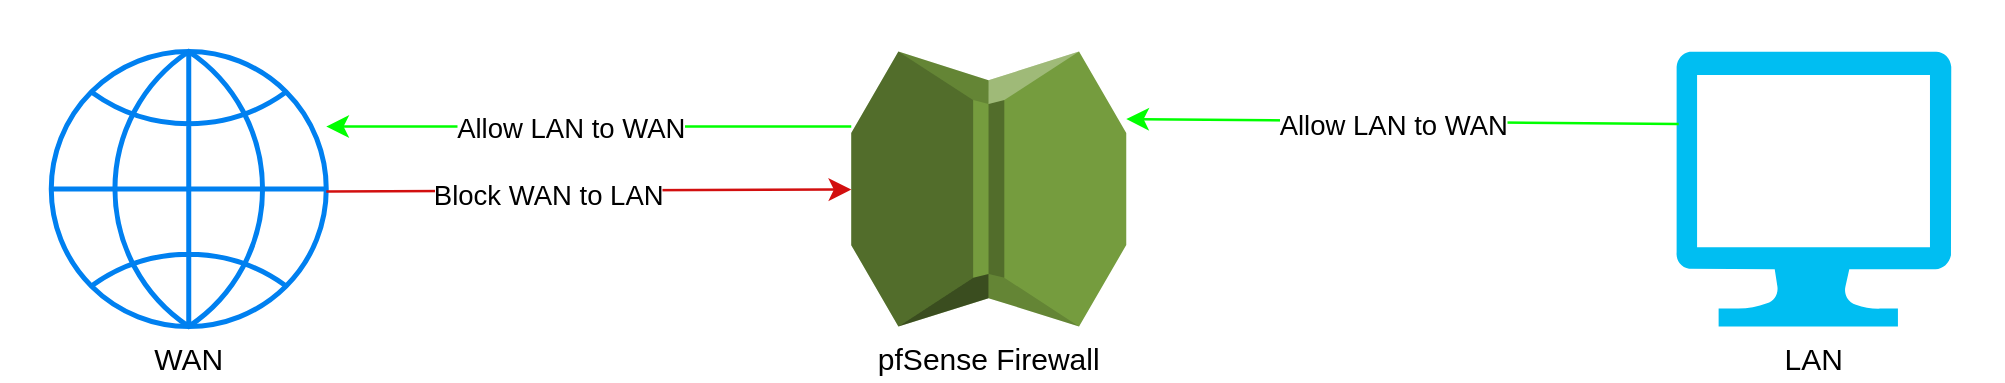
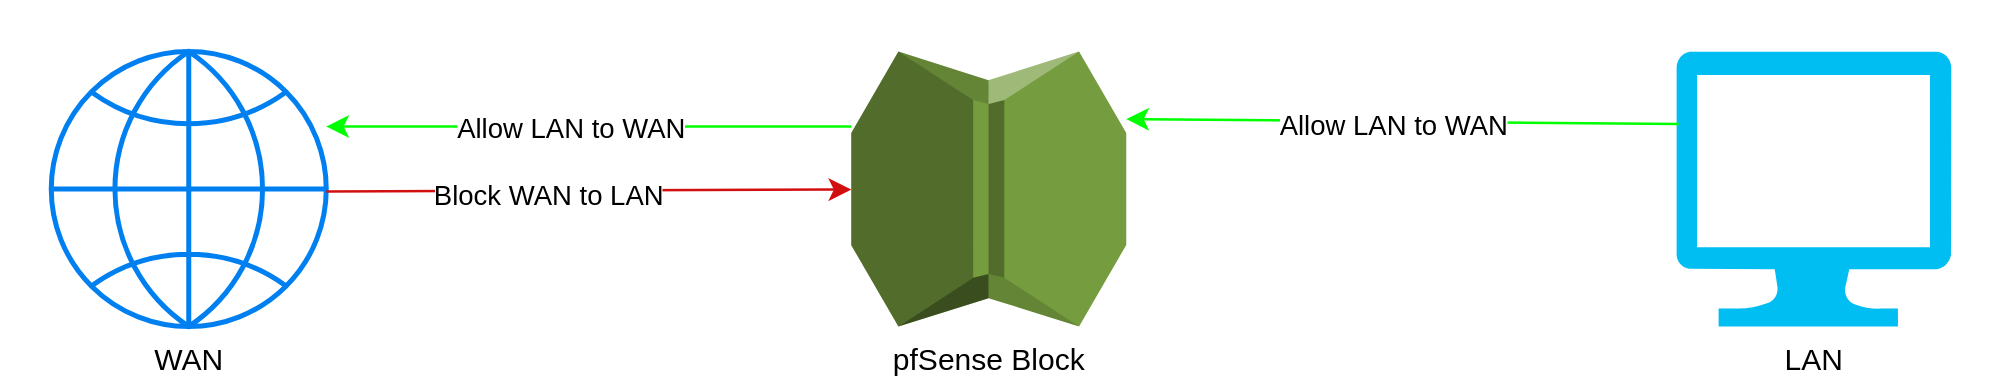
(990, 362) -> (990, 362)
